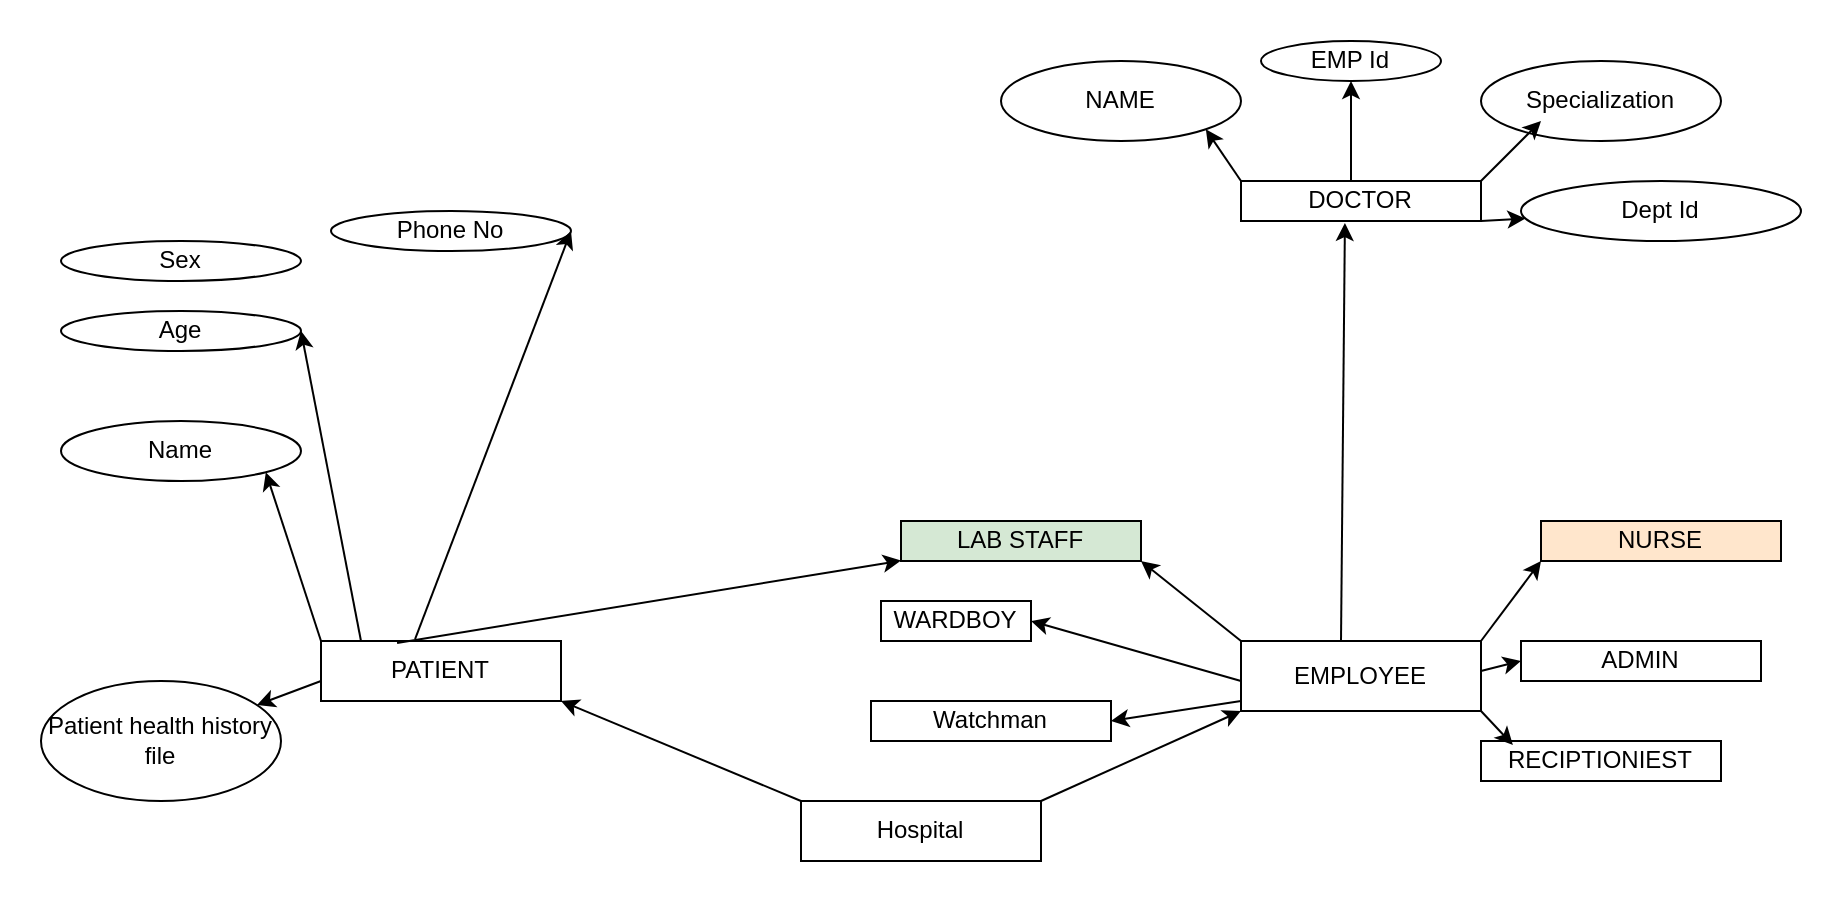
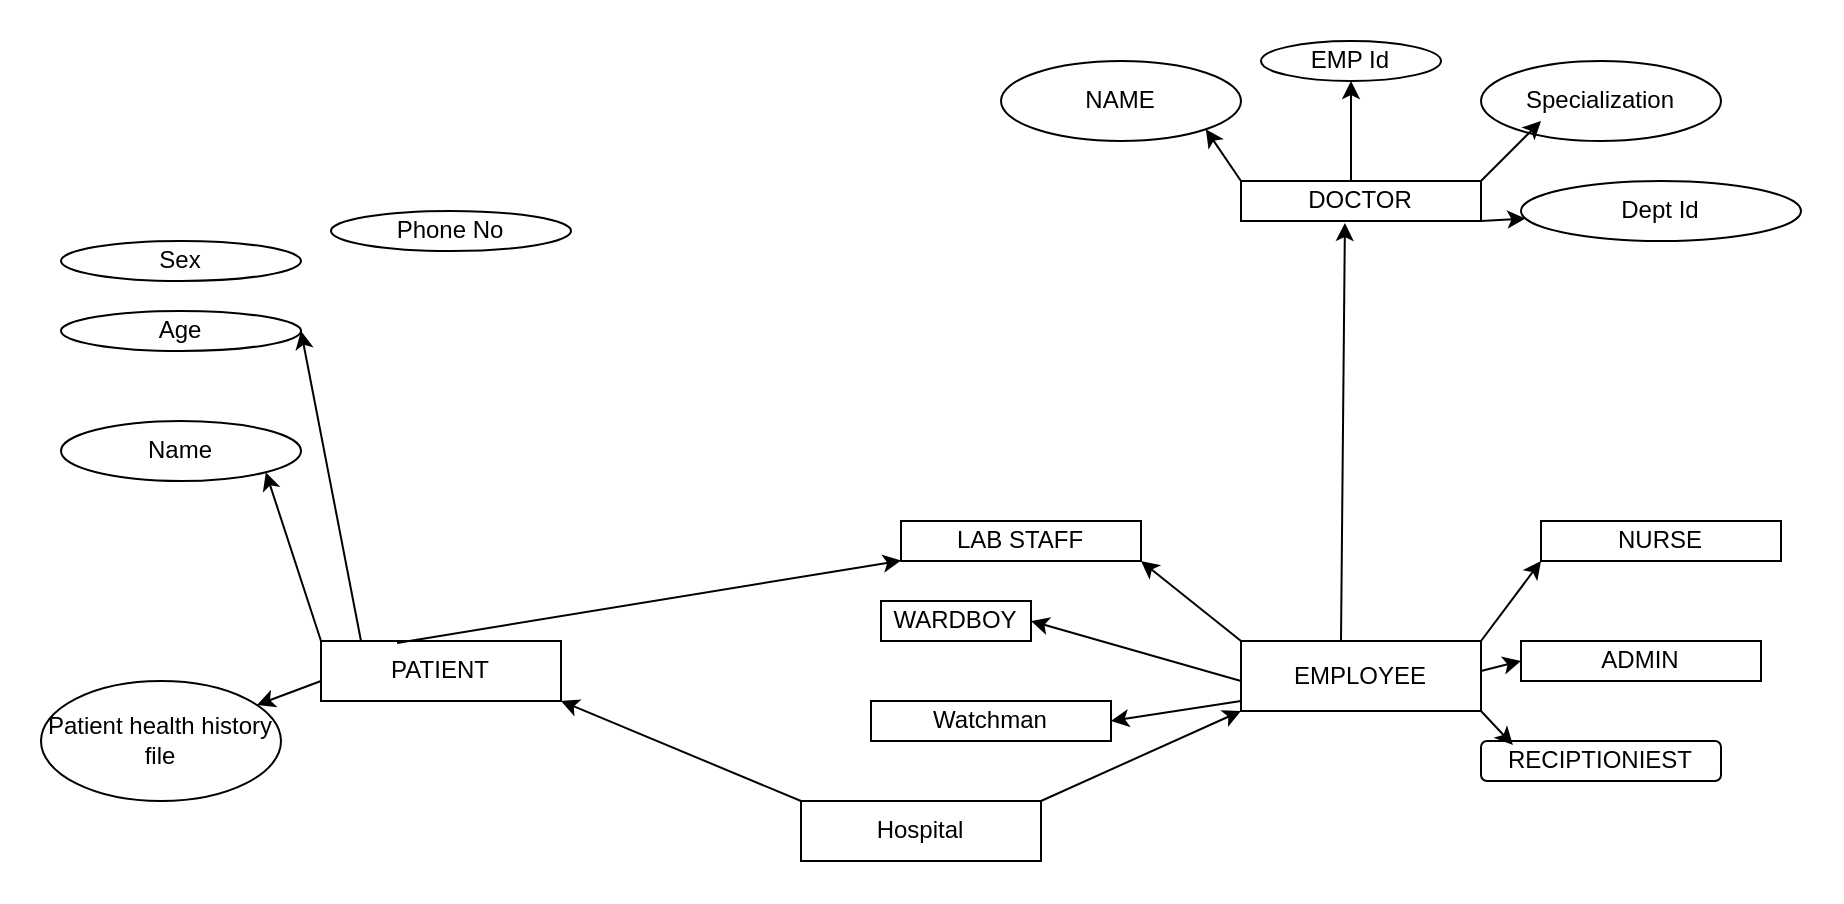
(491, 440) -> none
(1021, 541) -> (1021, 541)
(1661, 541) -> (1661, 541)
(1601, 761) -> (1601, 761)
